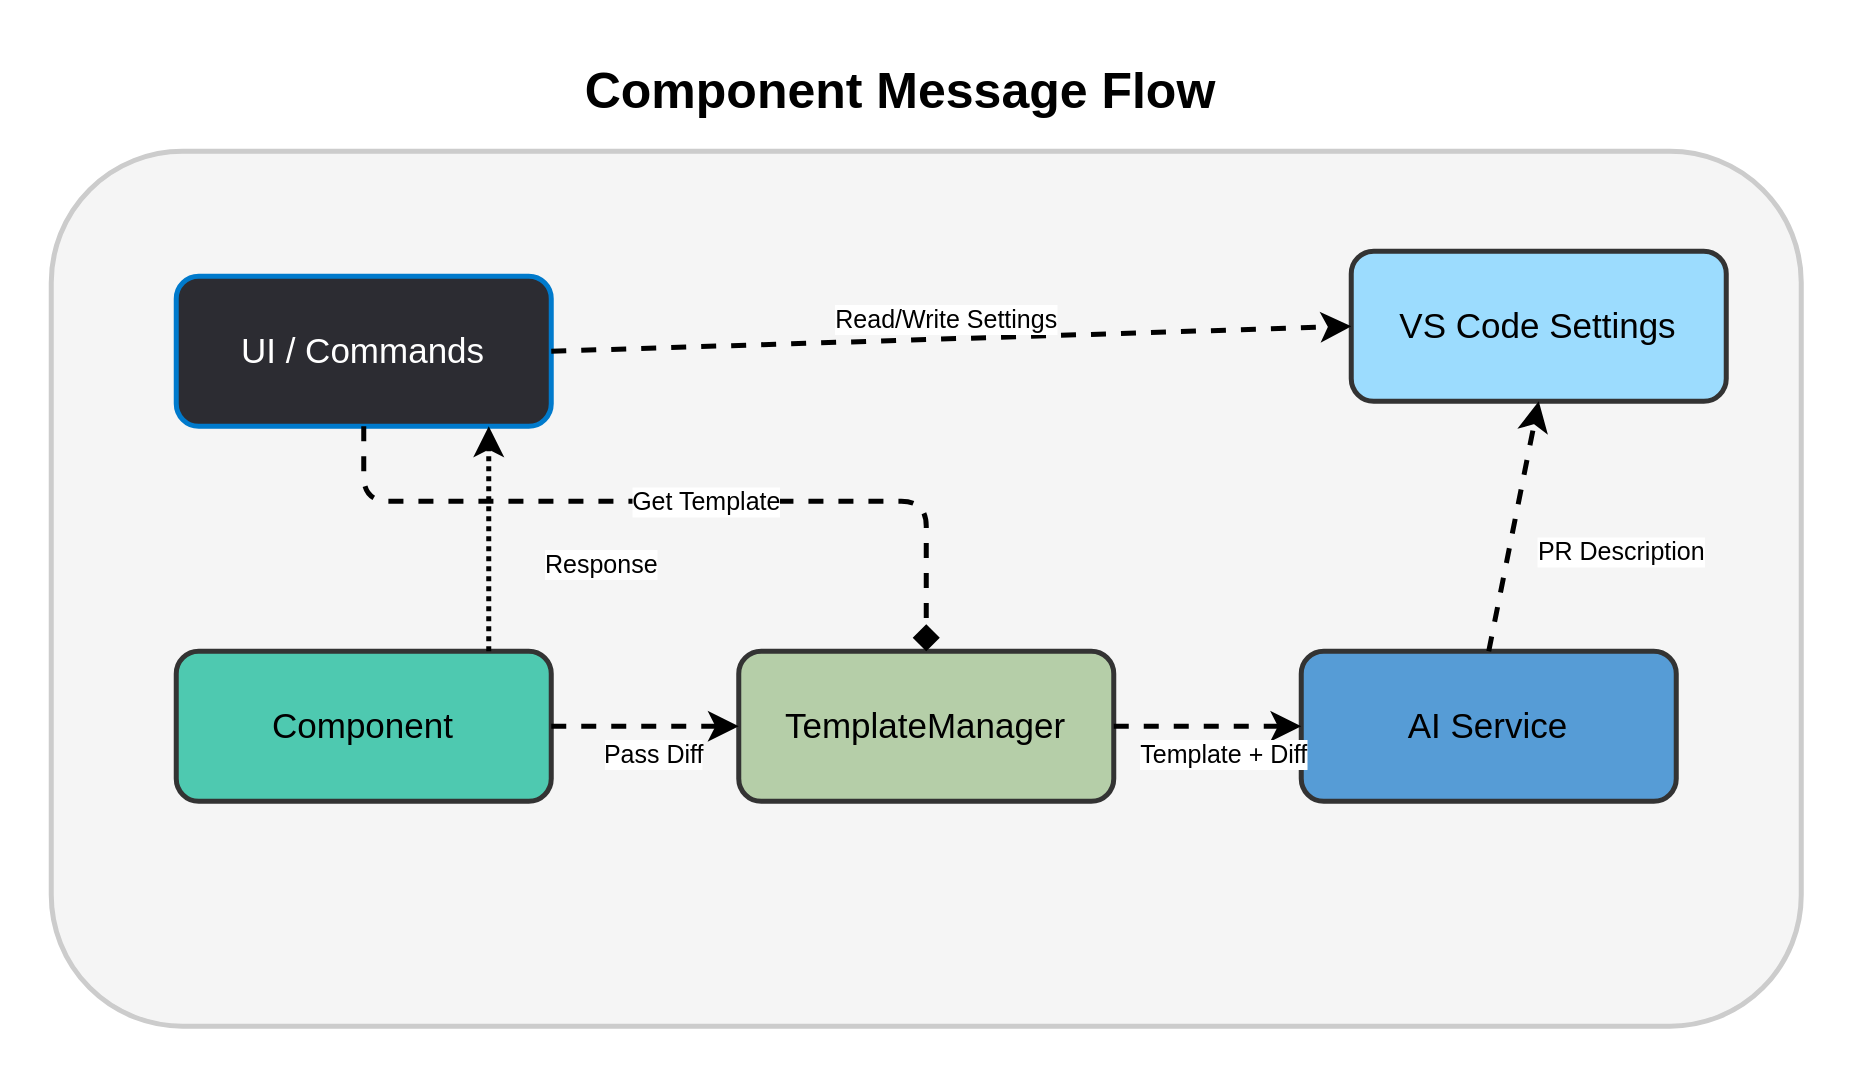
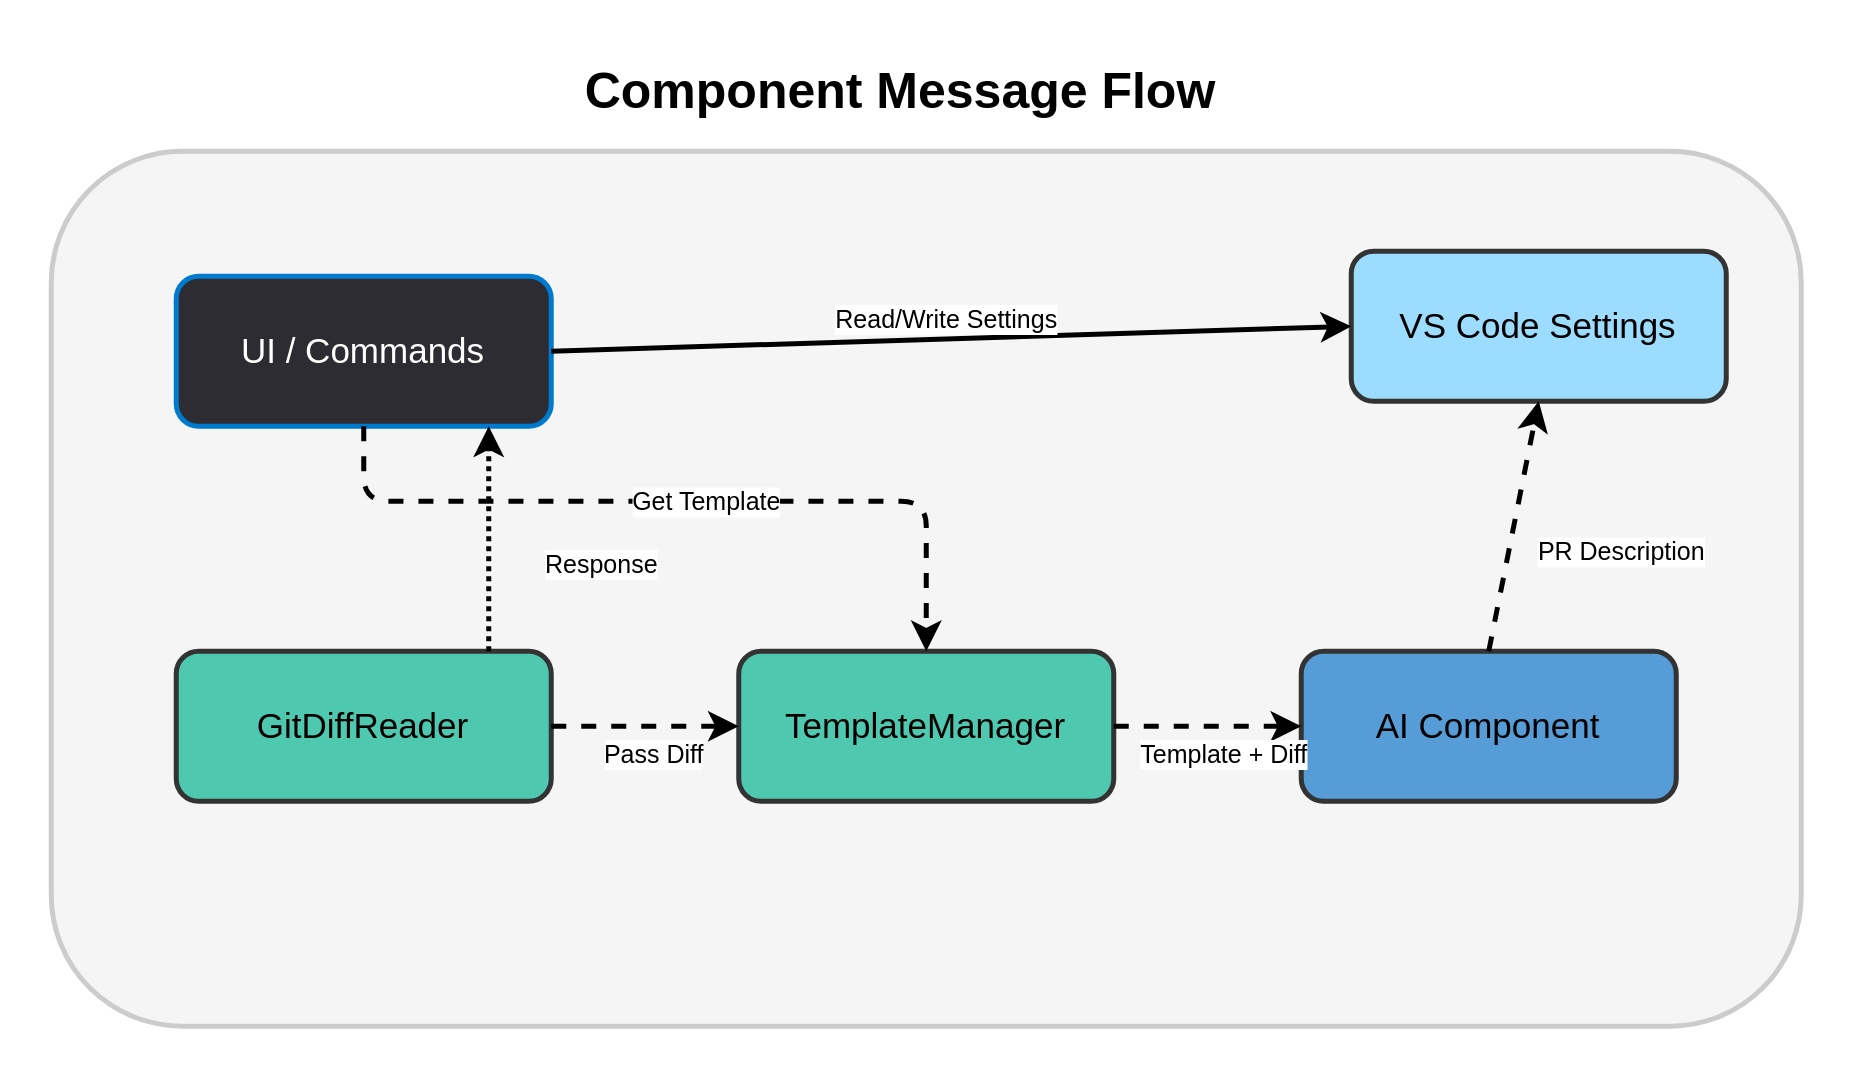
(573, 351) -> (573, 351)
(926, 625) -> (926, 626)
(364, 726) -> (364, 726)
(926, 726) -> (926, 726)
(1489, 726) -> (1489, 726)
